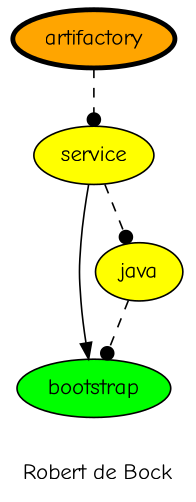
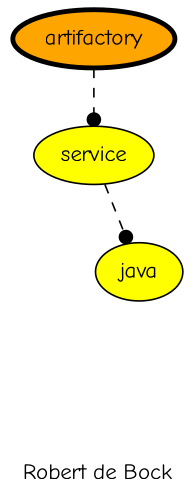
(94, 388) -> none
